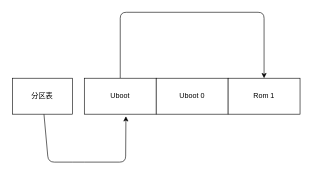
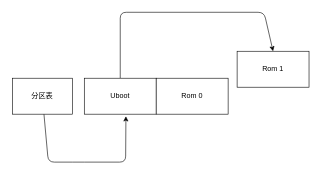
(192, 96) -> (192, 96)
(264, 96) -> (273, 69)
